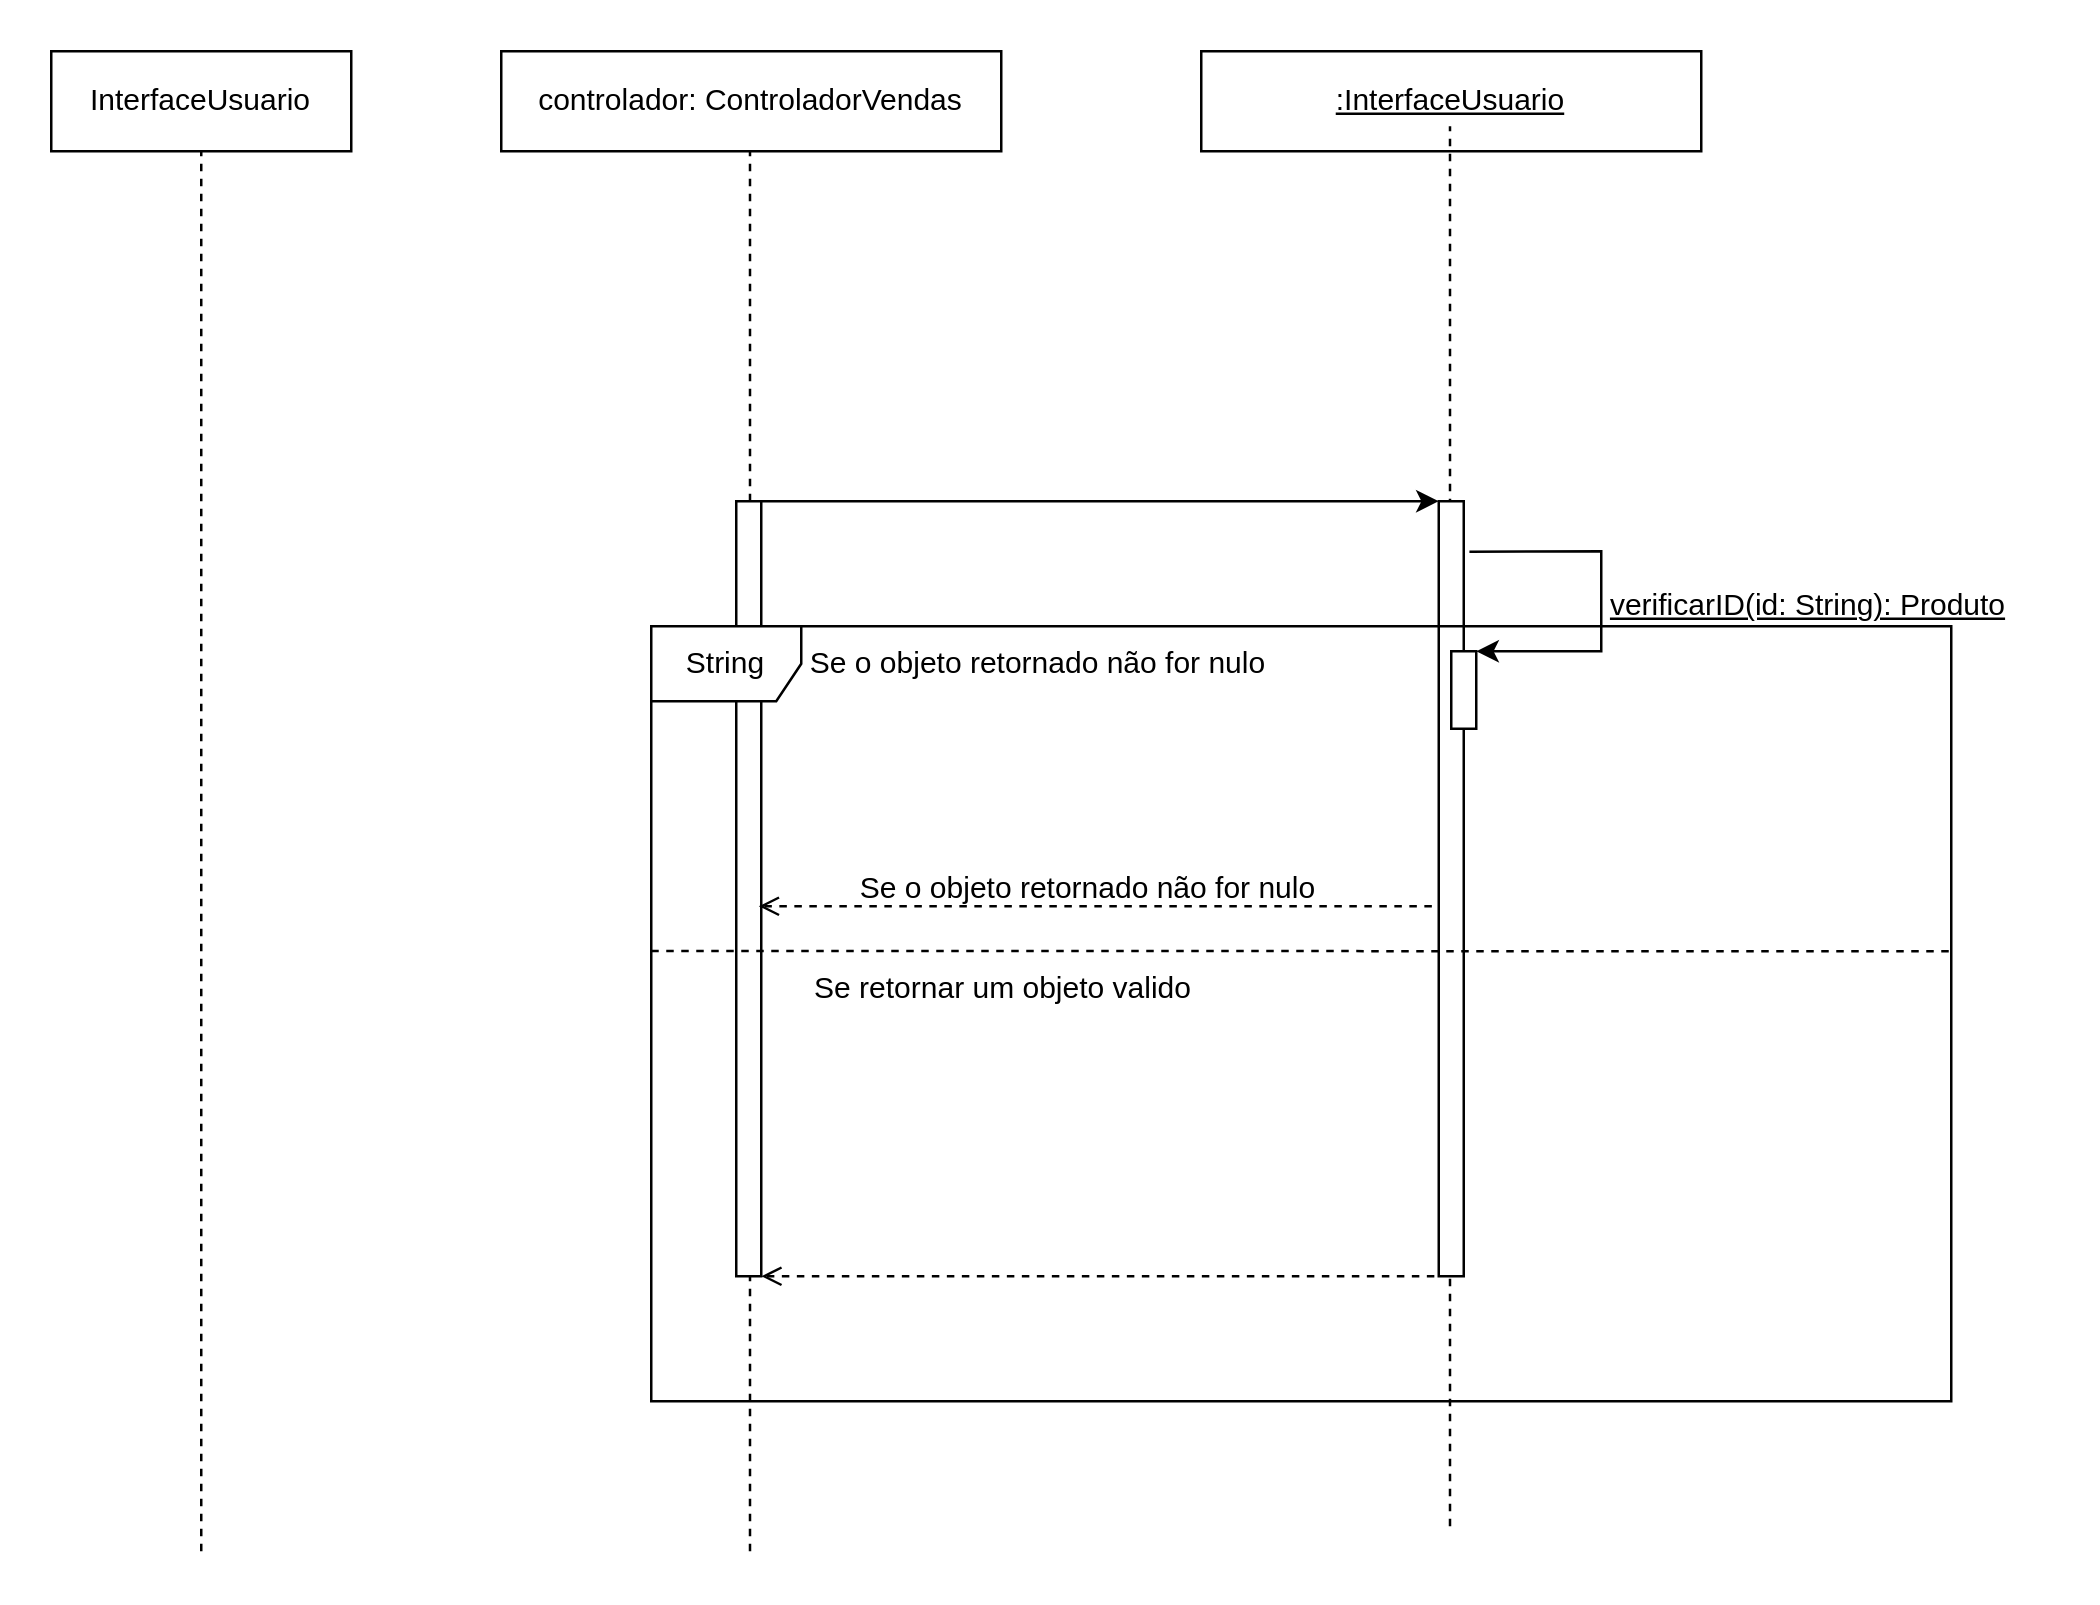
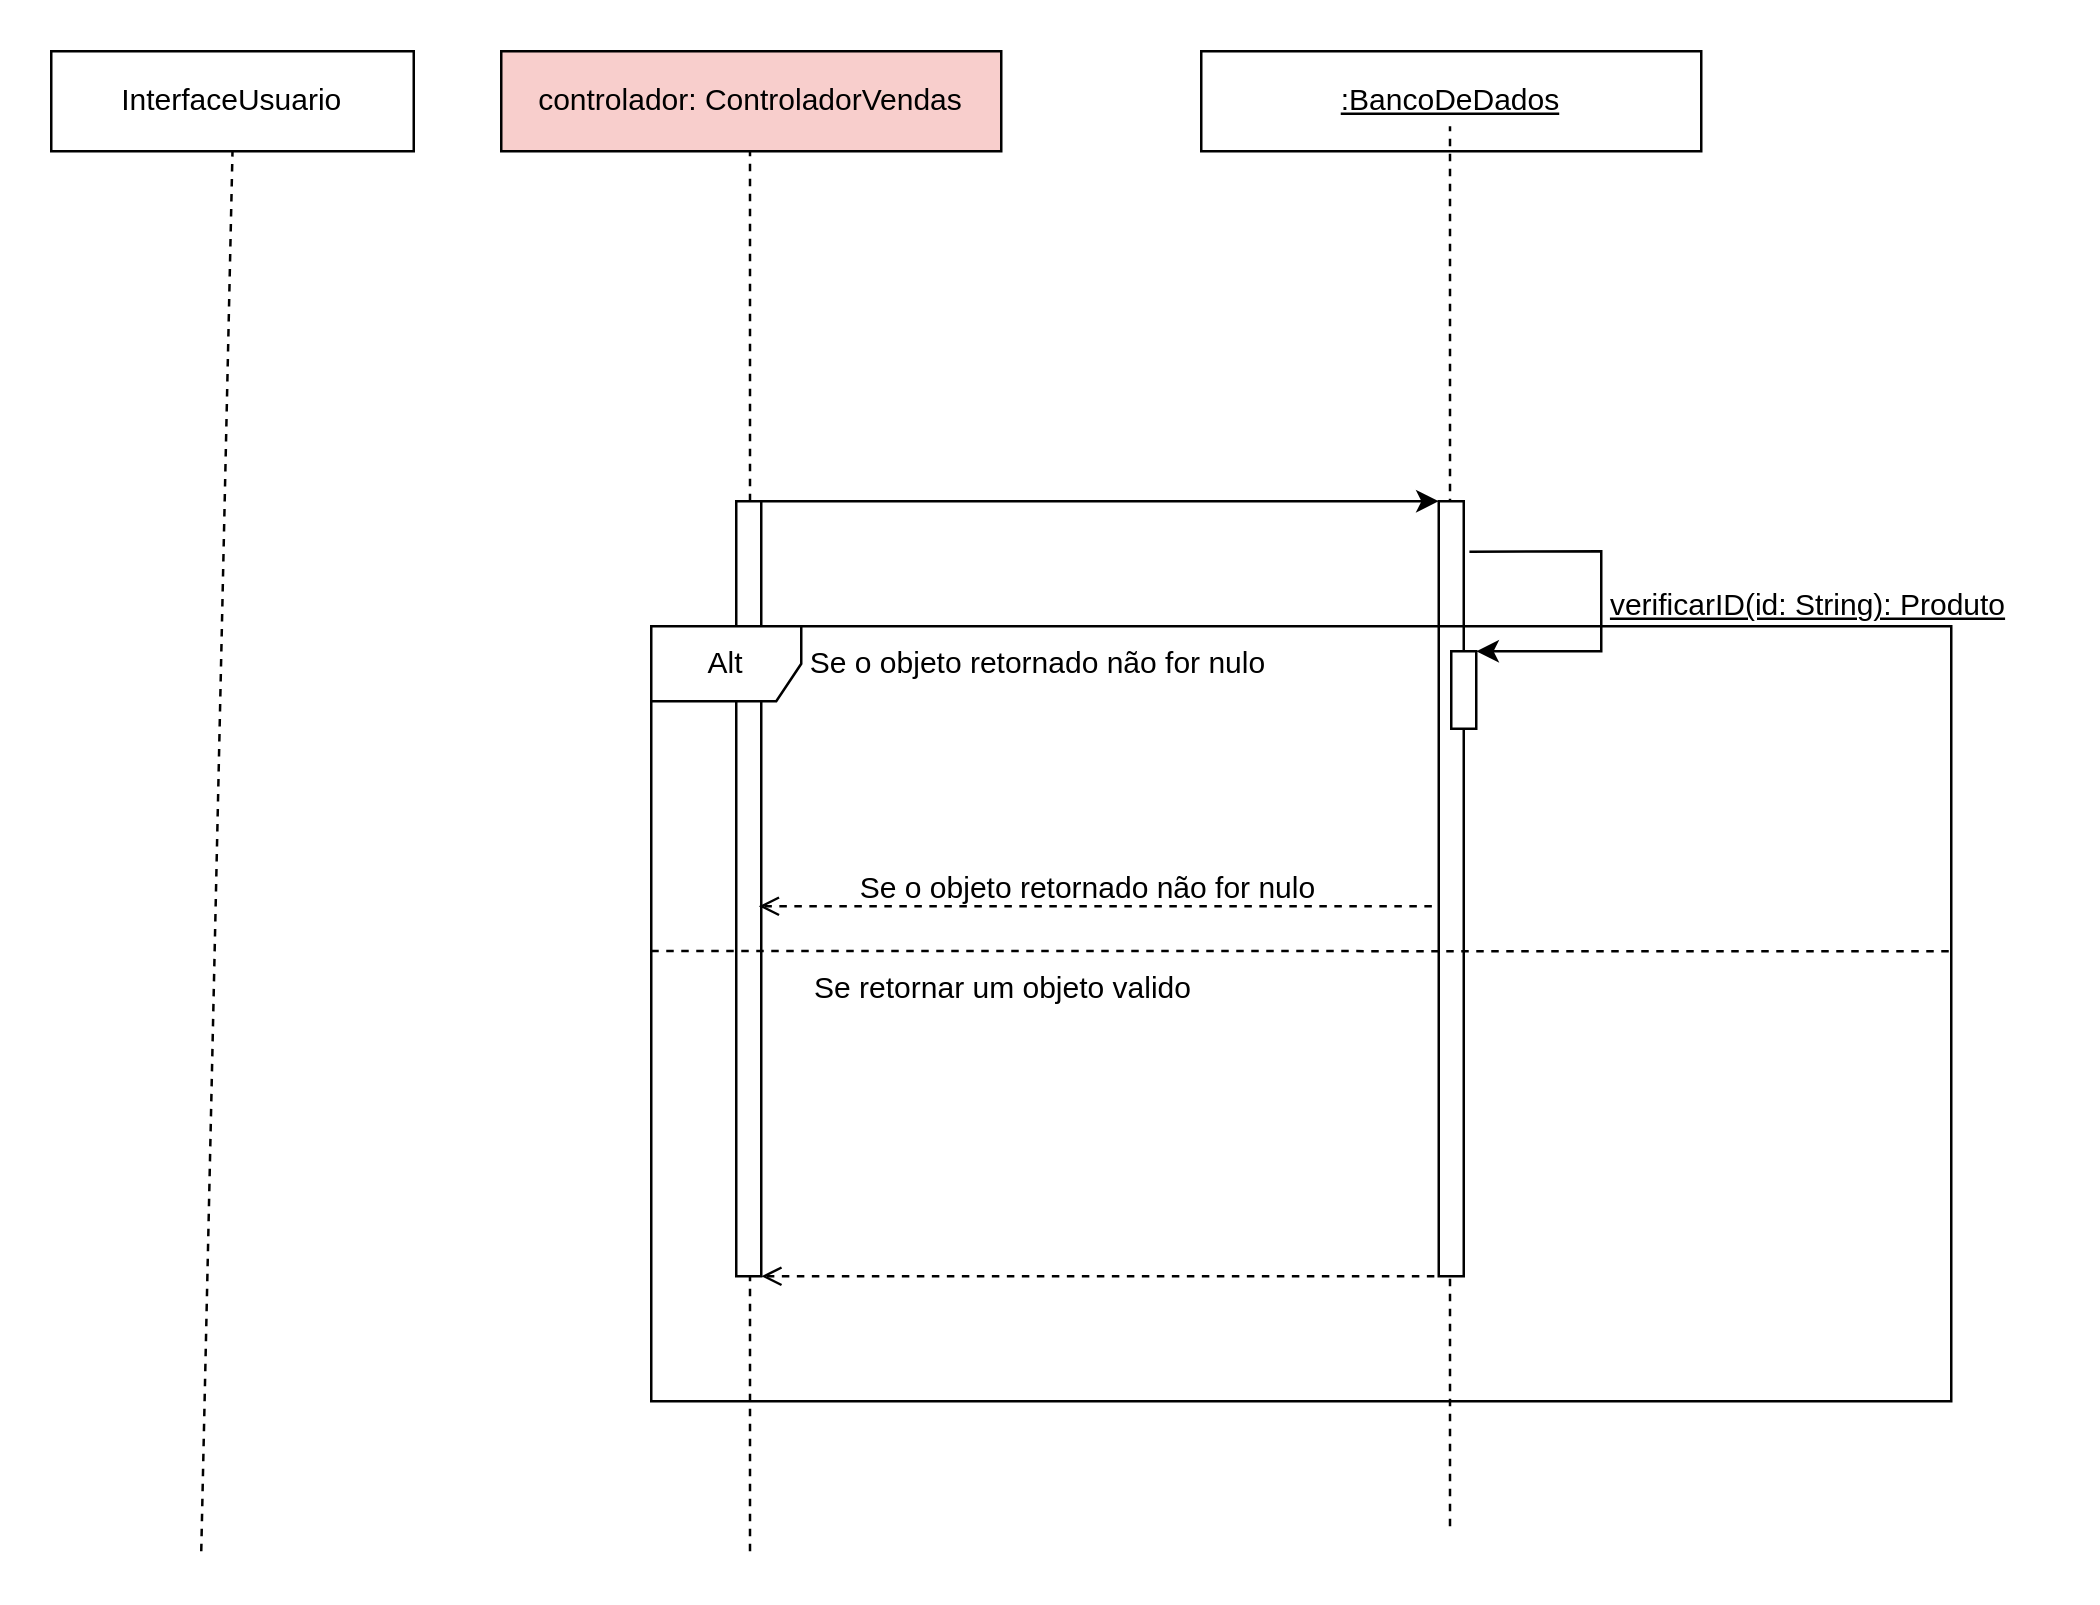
(201, 101) -> (233, 101)
(751, 101) -> (751, 101)
(1451, 101) -> (1451, 101)
(726, 664) -> (726, 664)
